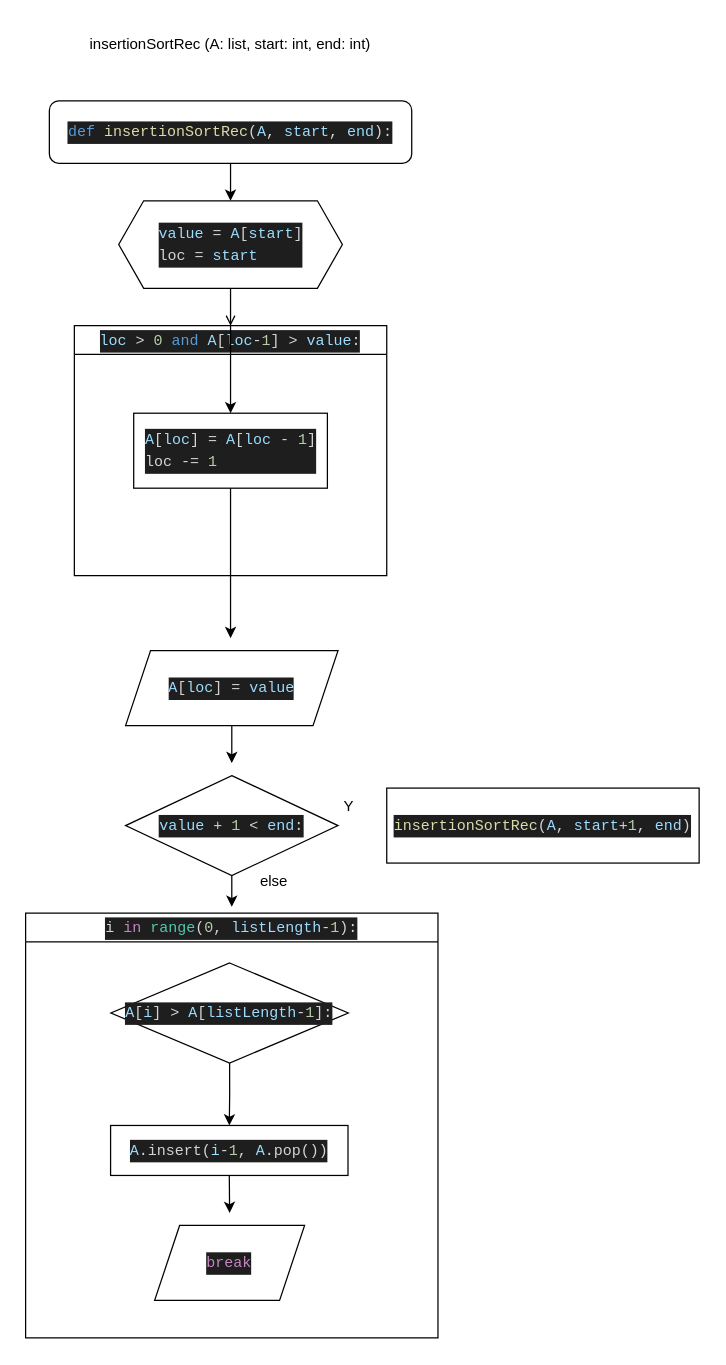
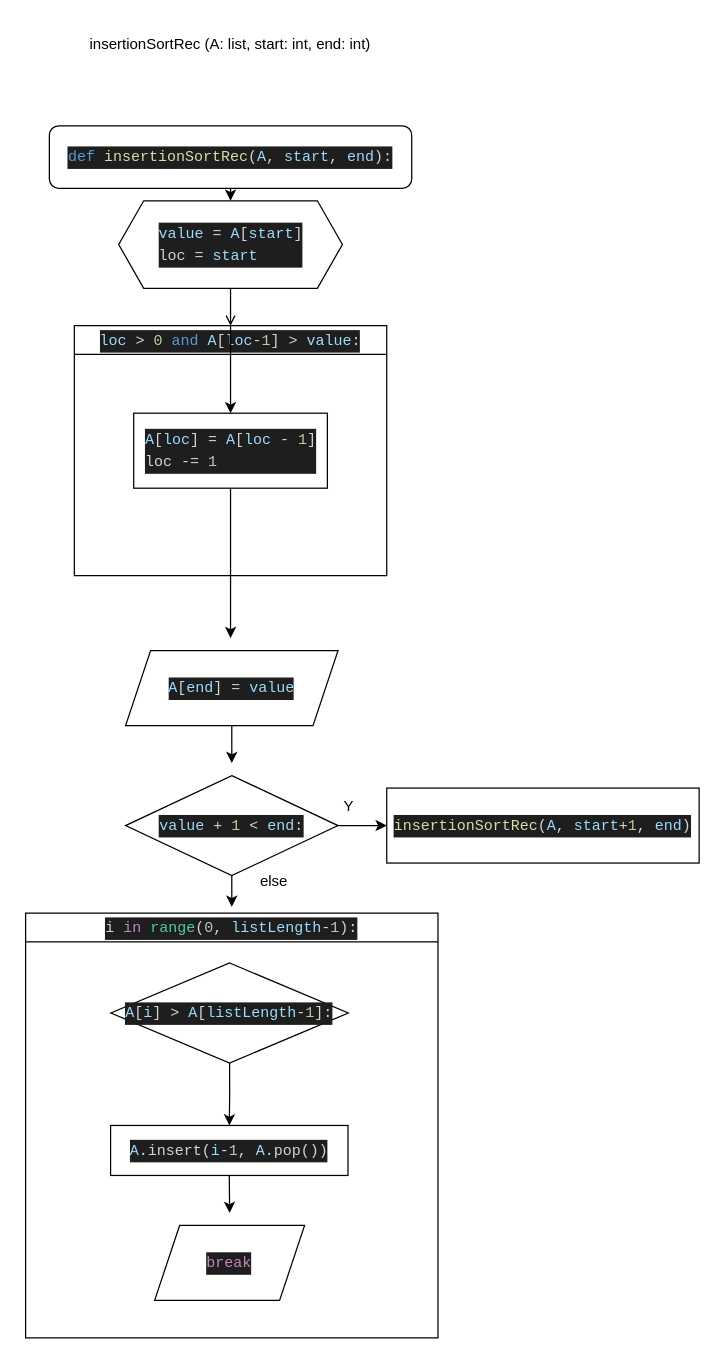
(231, 132) -> (231, 157)
(232, 688) -> (232, 688)
none -> (359, 826)
